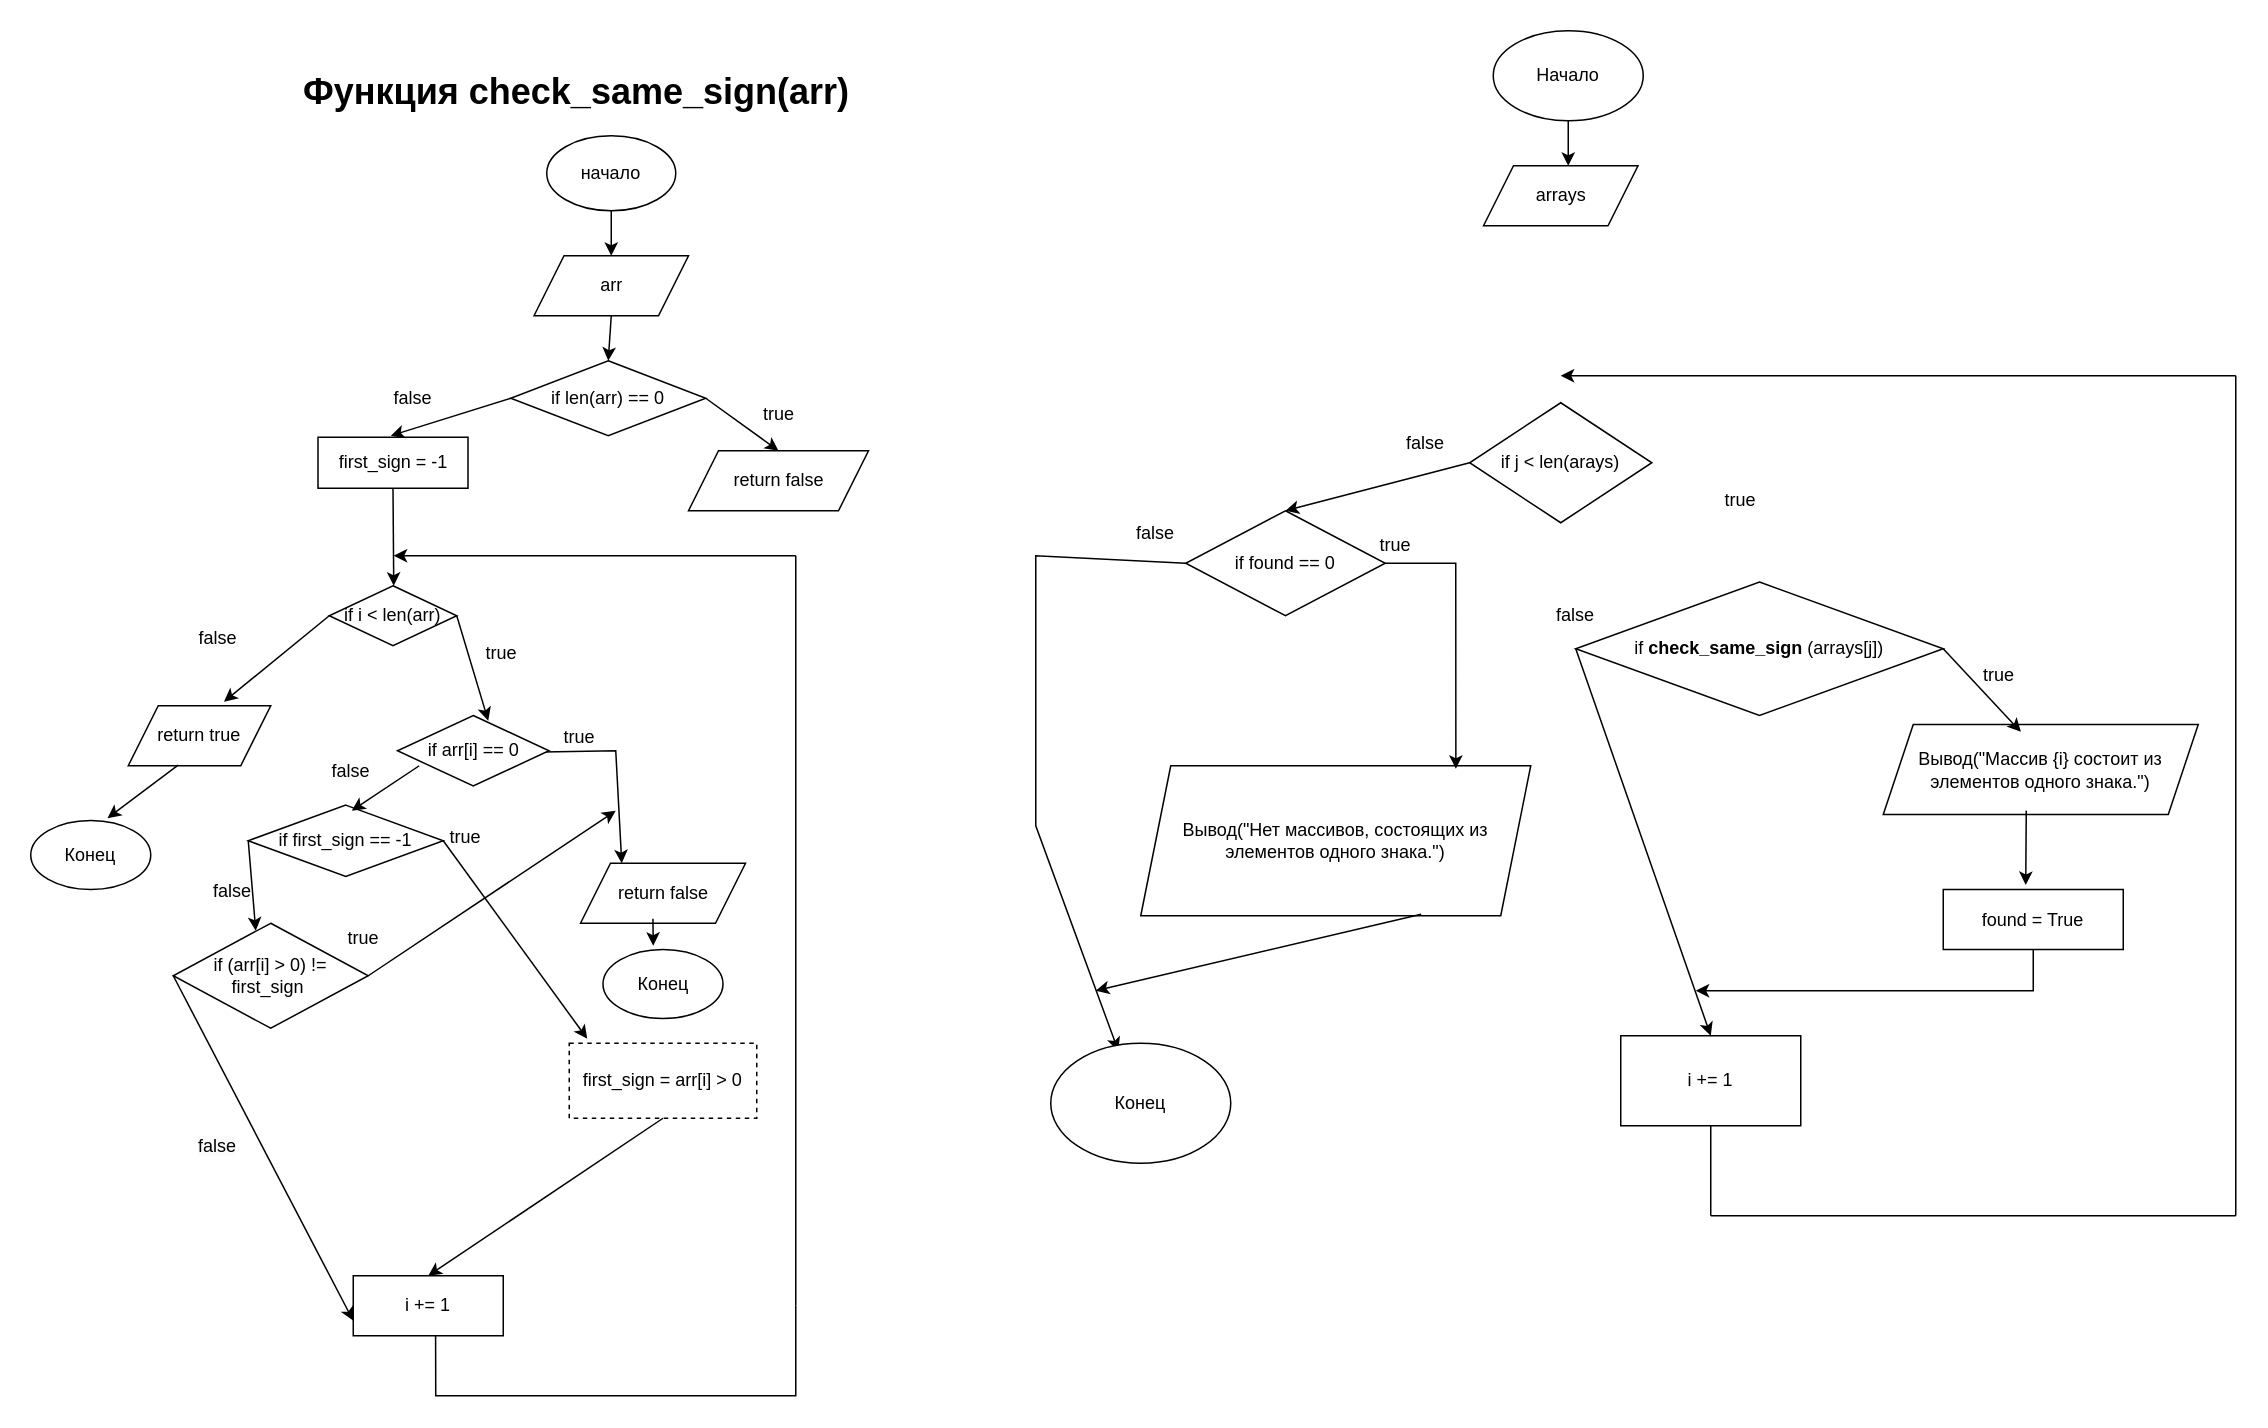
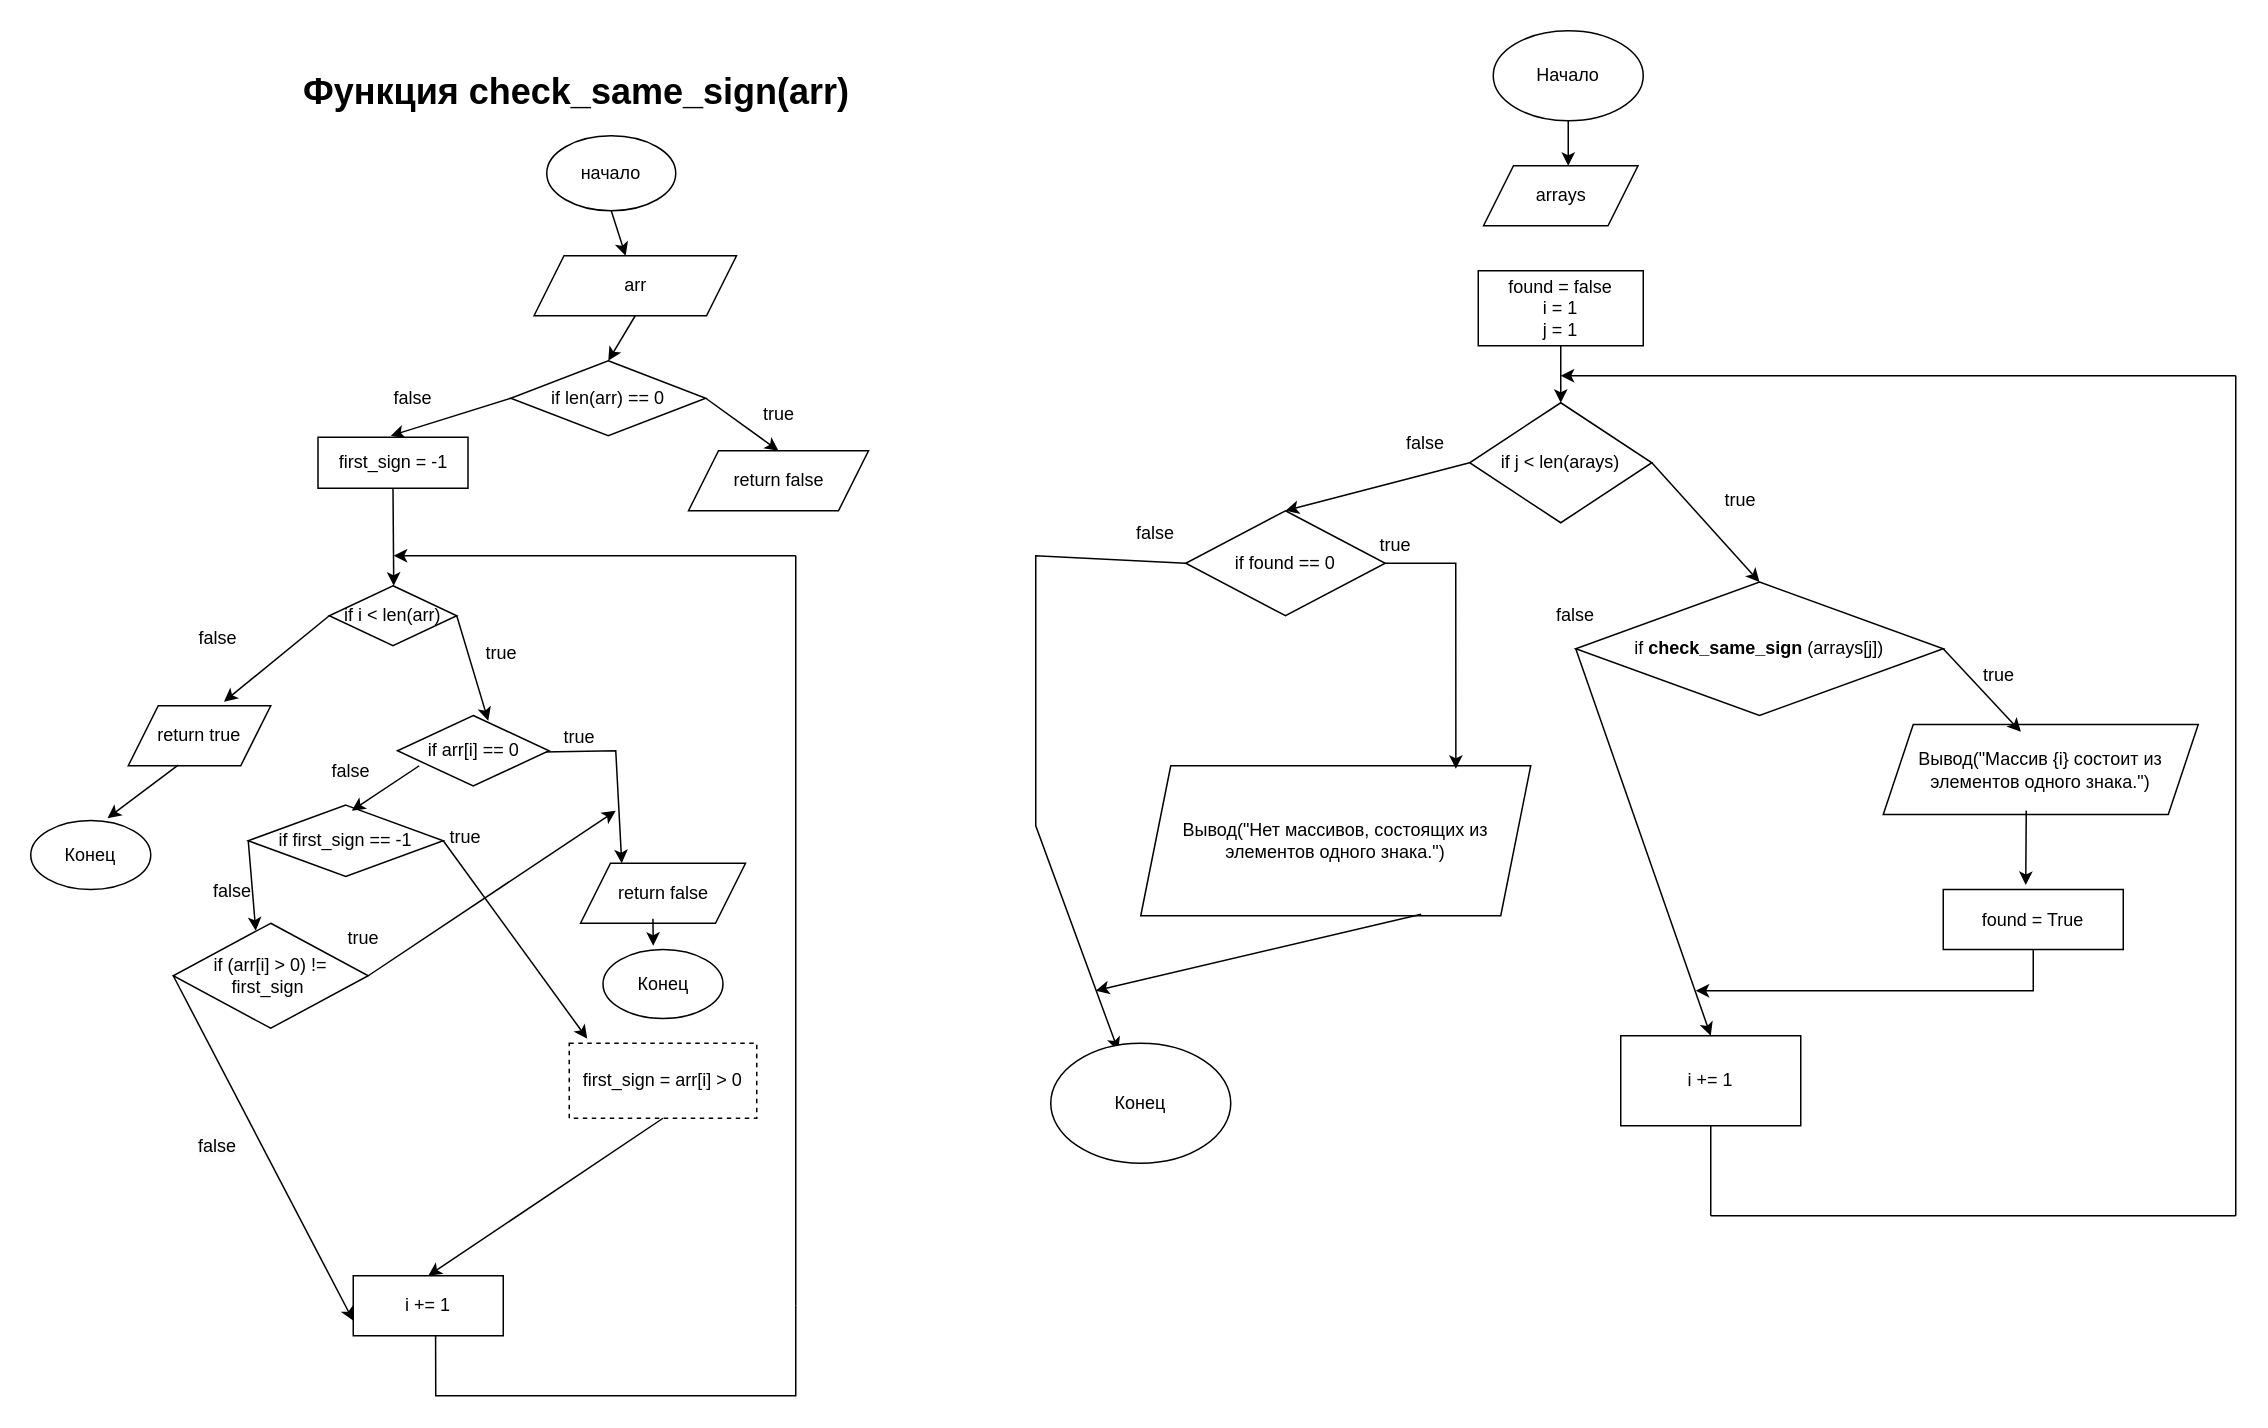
(611, 286) -> (635, 286)
none -> (1561, 308)
none -> (1561, 369)
none -> (1702, 518)
